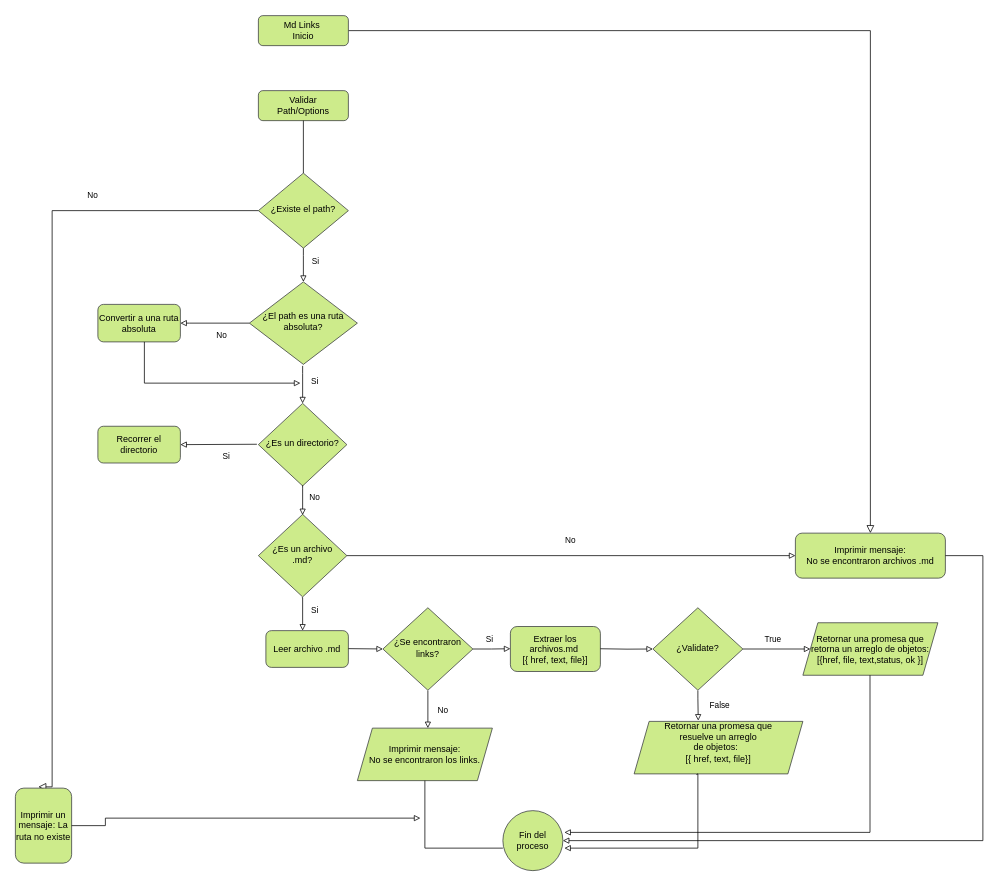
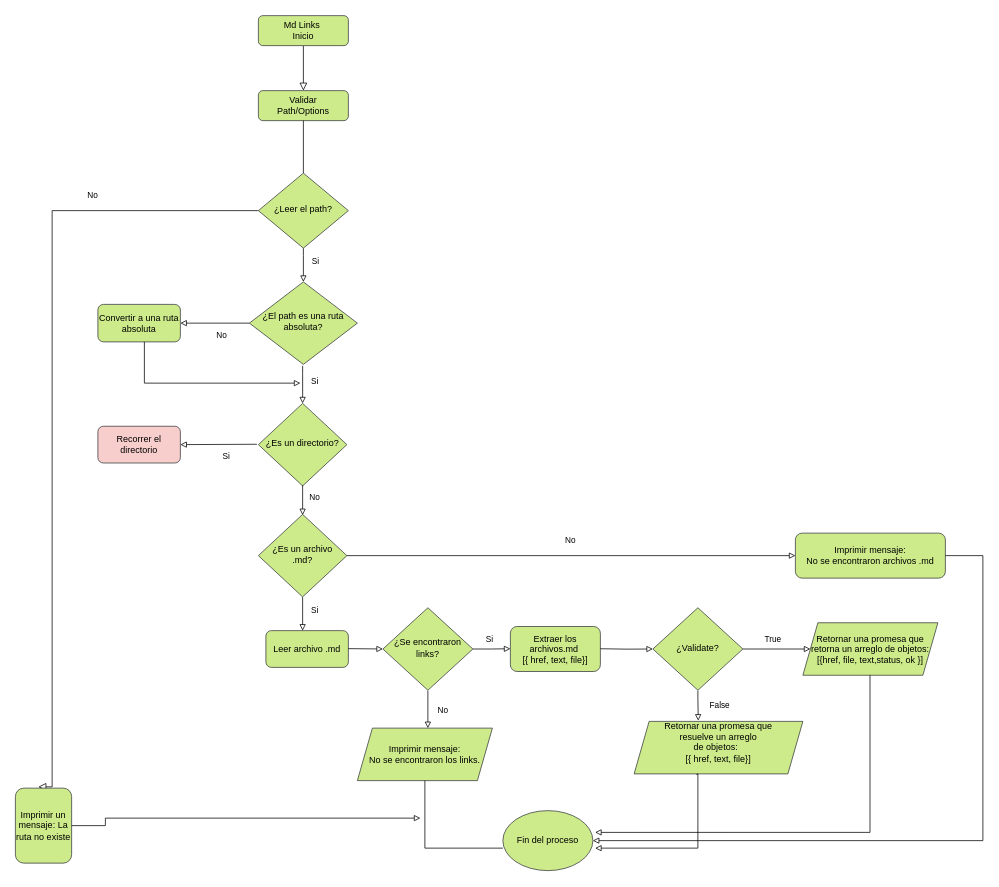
(856, 30) -> (303, 64)
(303, 209) -> (303, 209)
(139, 444) -> (139, 444)
(533, 840) -> (548, 840)
